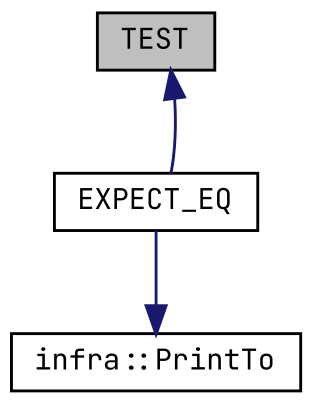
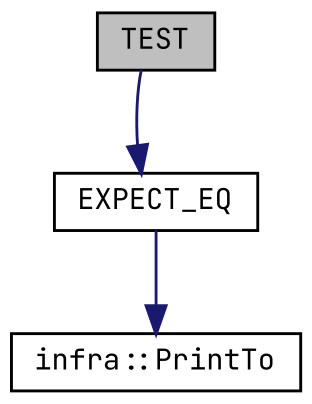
(175, 136) -> (137, 108)
